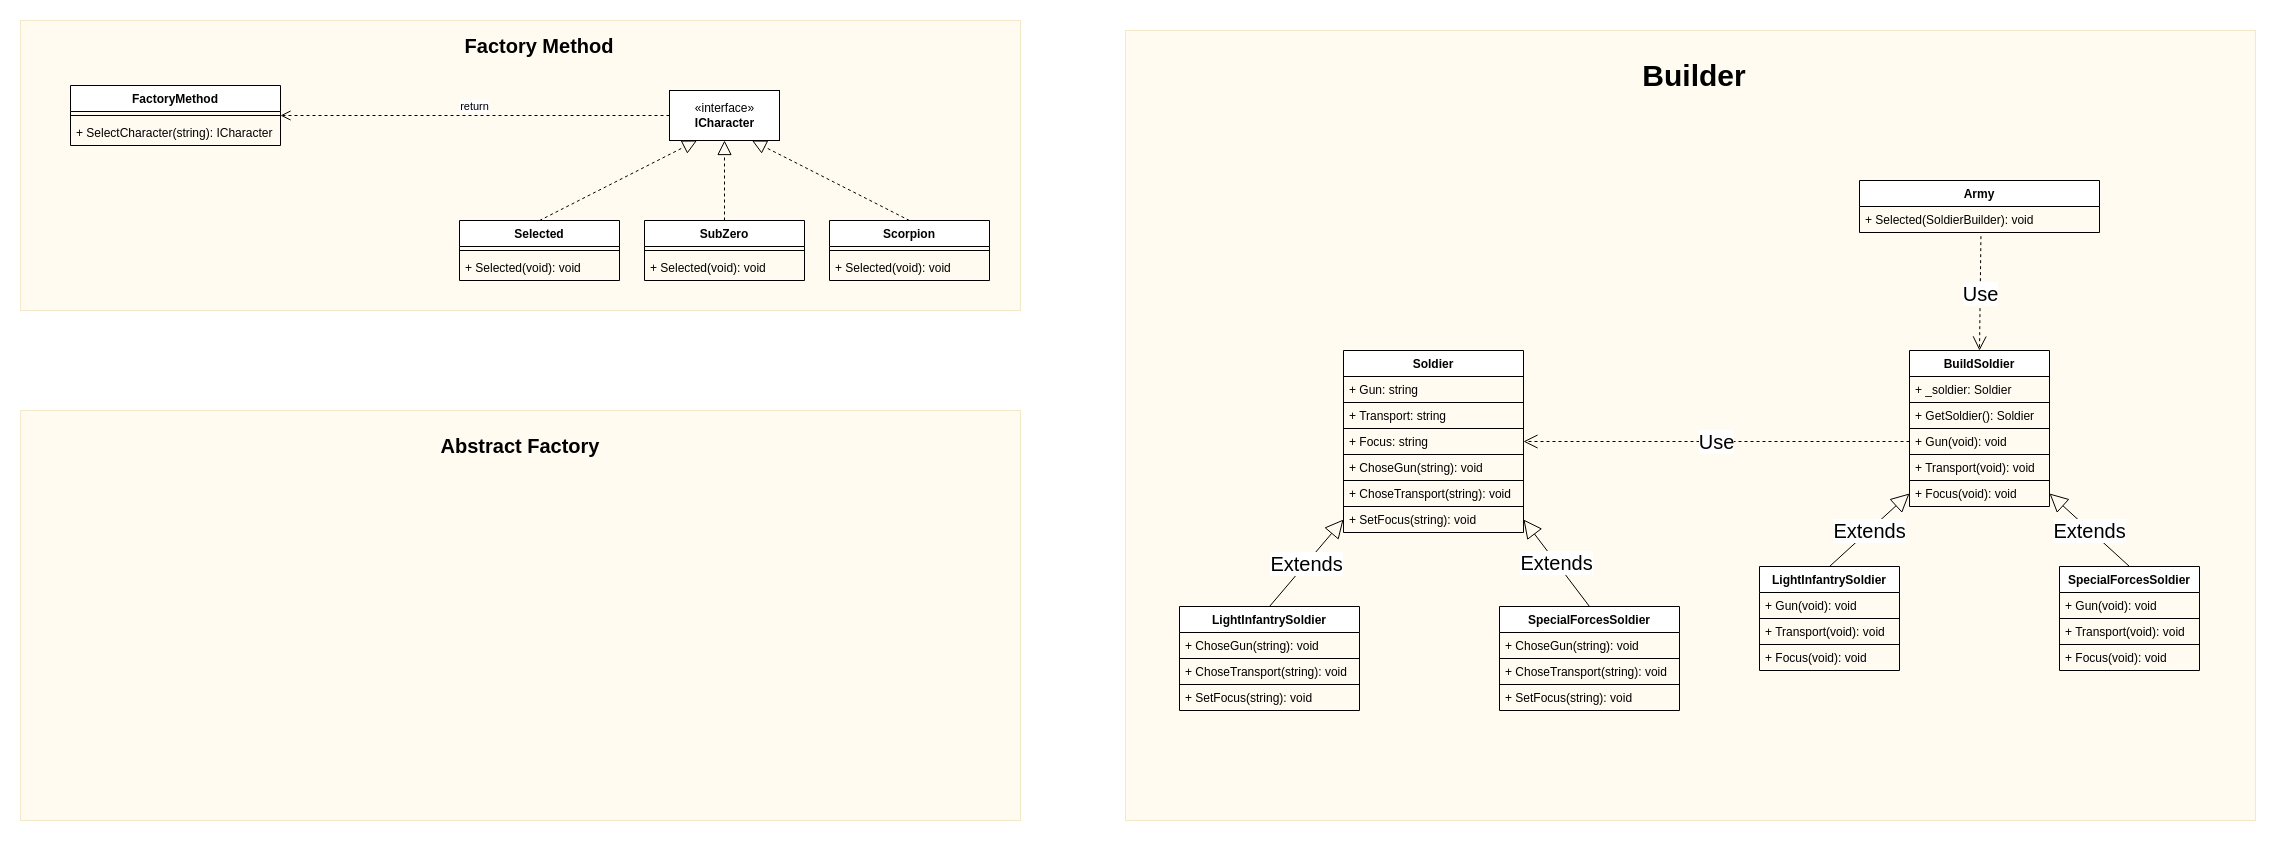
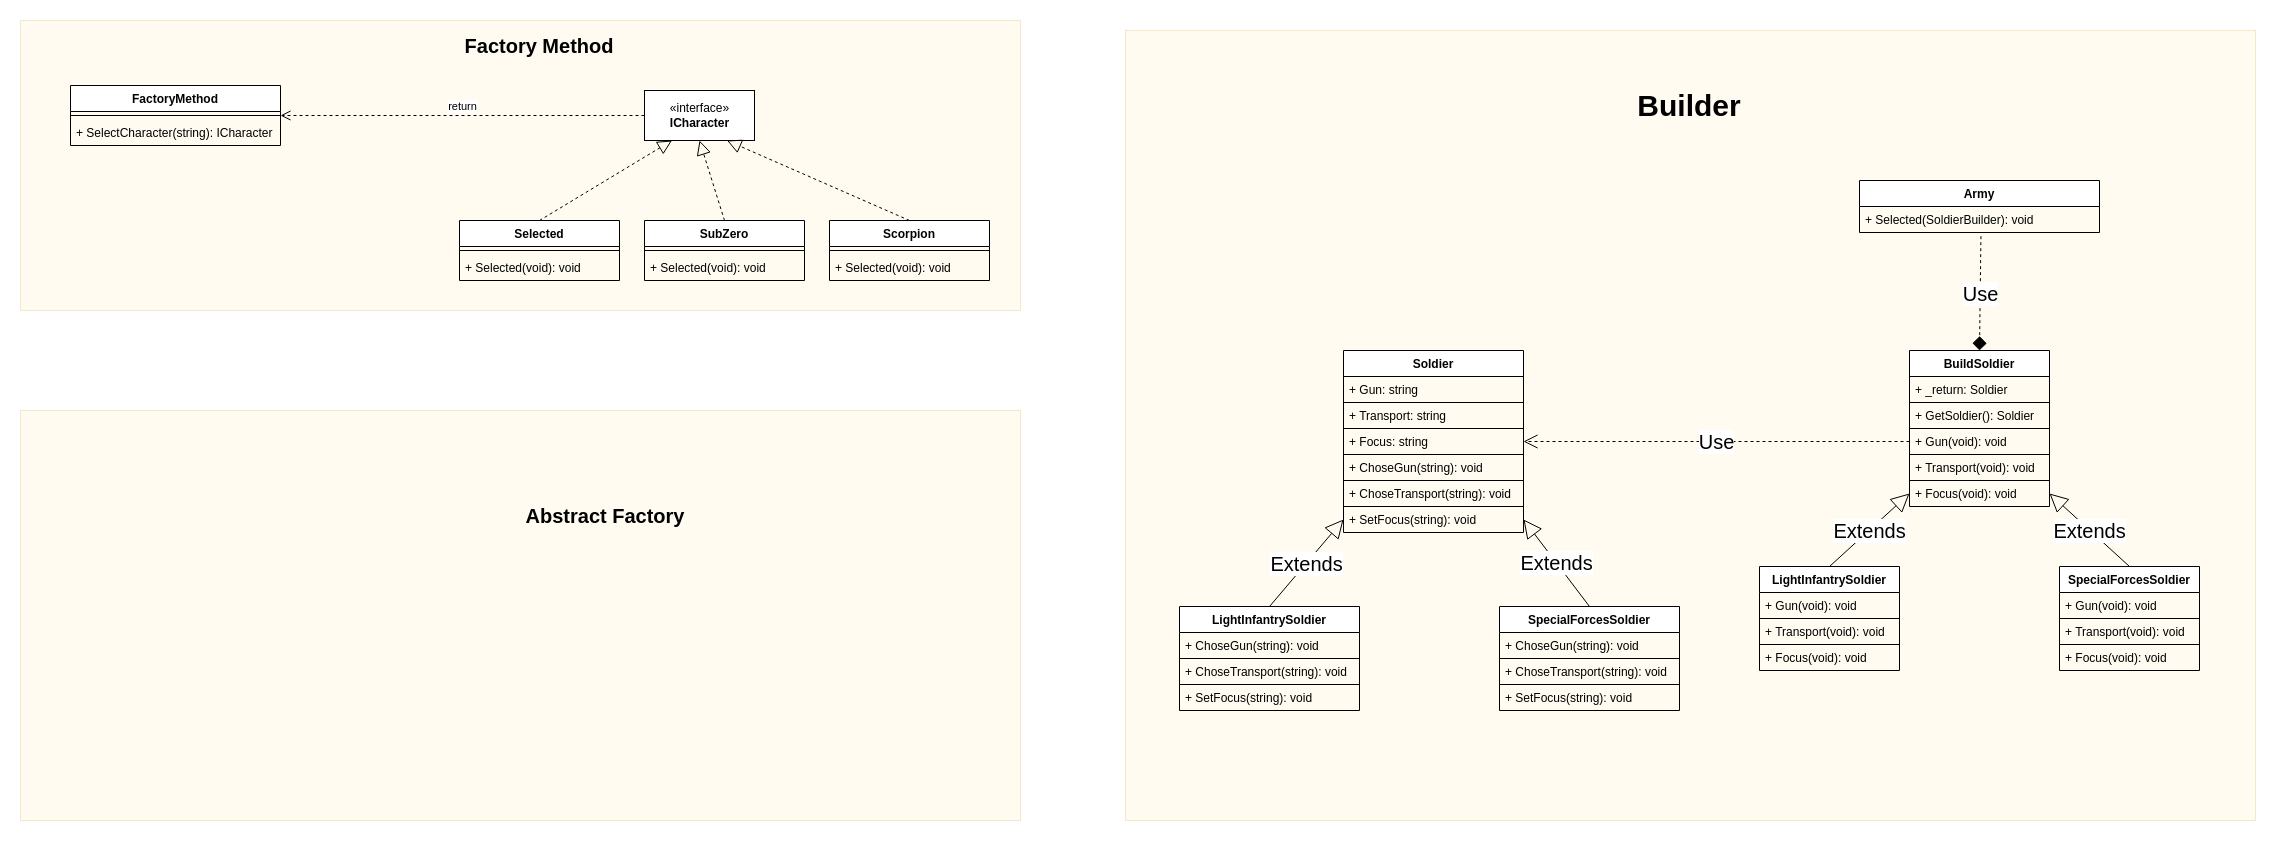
(1695, 76) -> (1690, 106)
(725, 116) -> (700, 116)
(1980, 341) -> (1980, 335)
(1968, 390) -> (1968, 390)
(521, 446) -> (606, 516)
